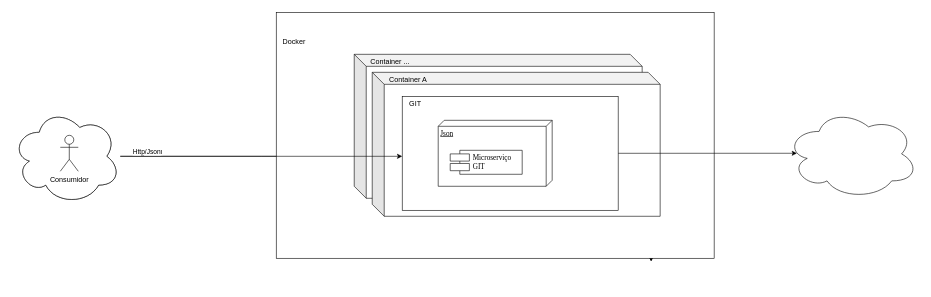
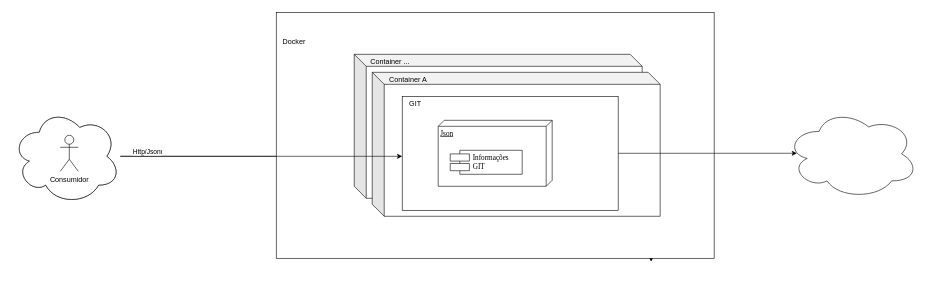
(495, 162) -> (495, 162)
